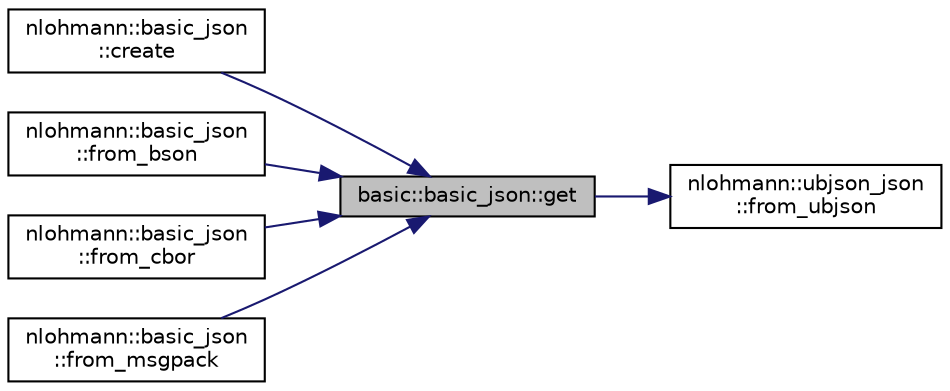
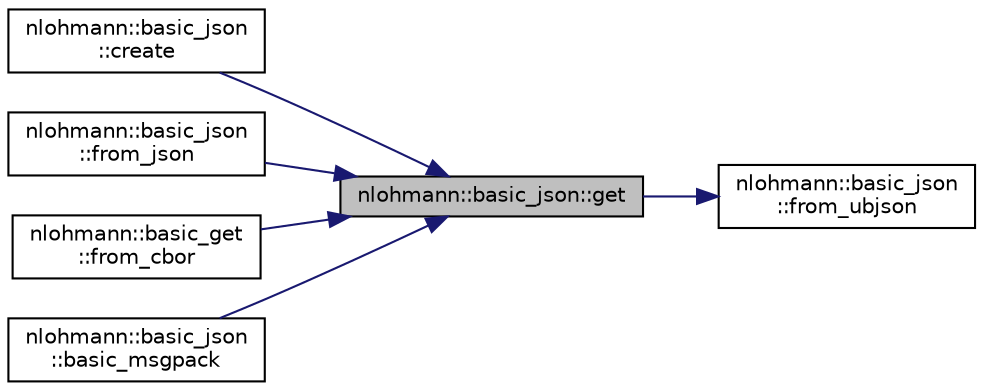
(137, 144) -> (137, 144)
(468, 196) -> (492, 196)
(806, 196) -> (847, 196)
(137, 247) -> (137, 247)
(137, 350) -> (137, 350)
